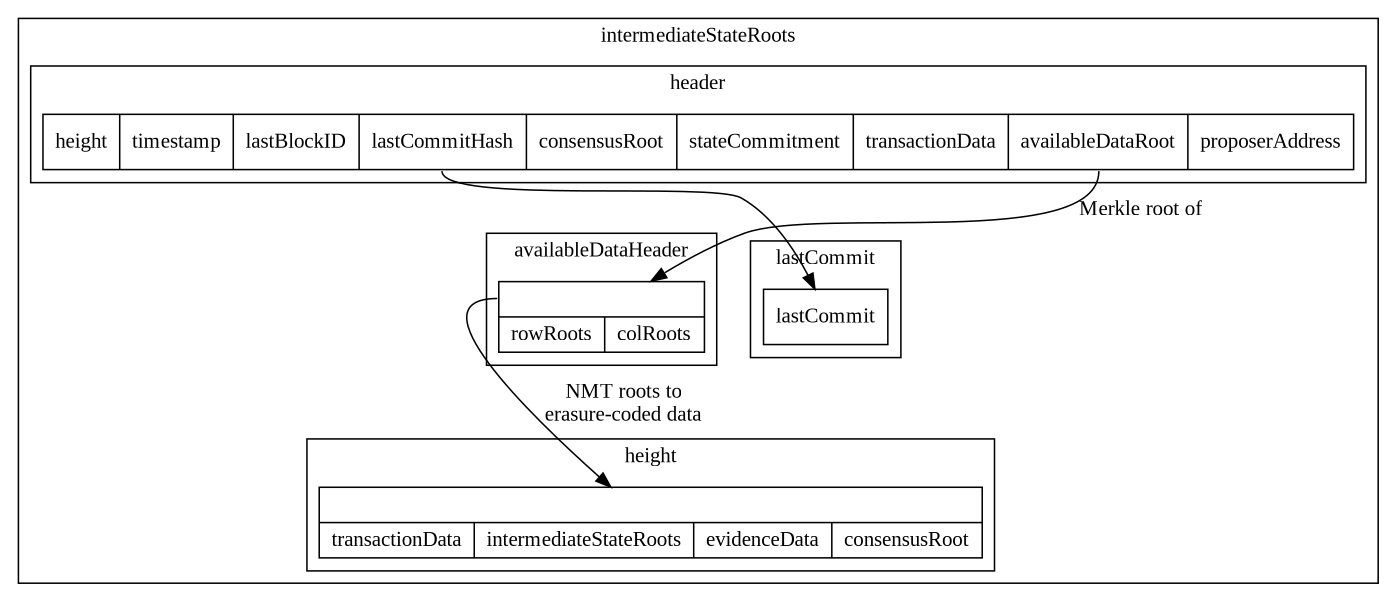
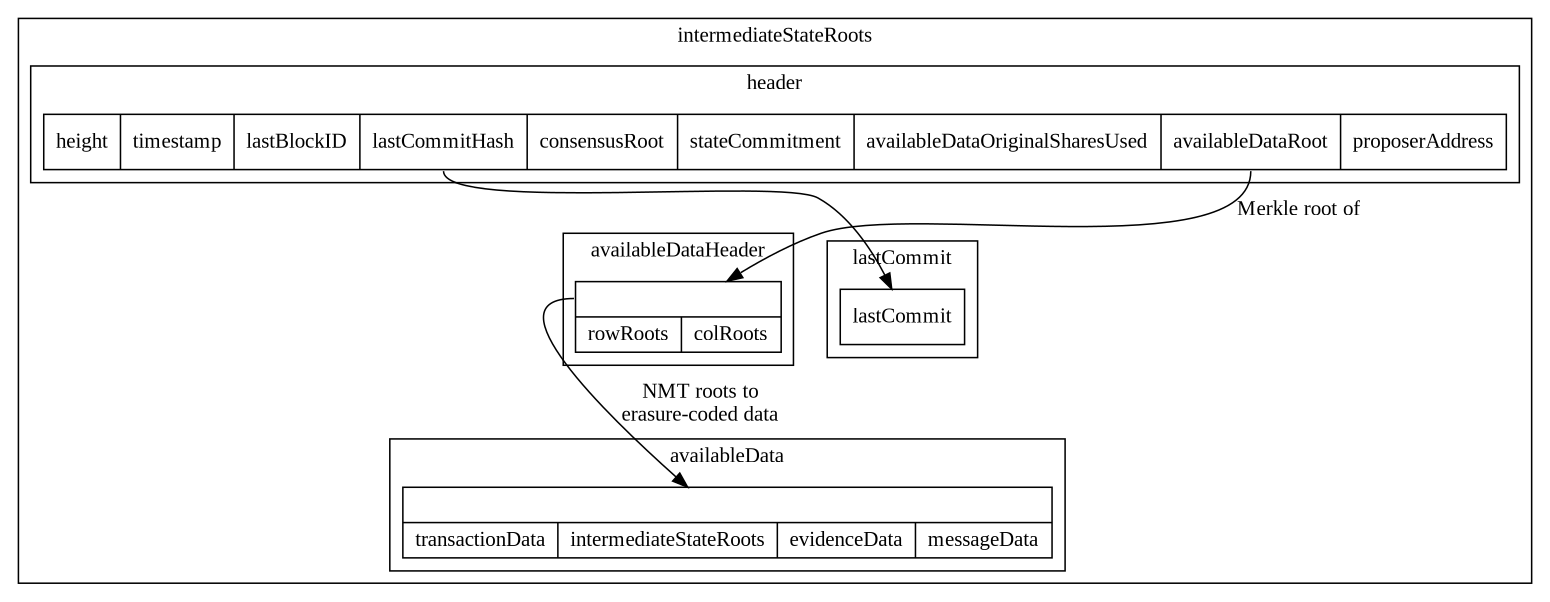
(931, 141) -> (1008, 141)
(651, 457) -> (727, 457)
(907, 539) -> (984, 539)
